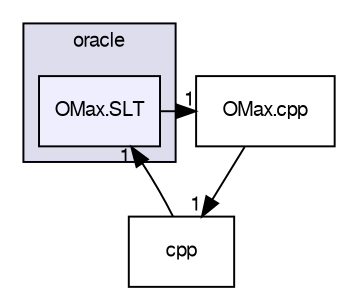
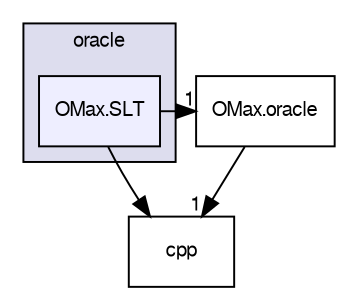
(265, 111) -> (265, 111)
(158, 189) -> (123, 174)
